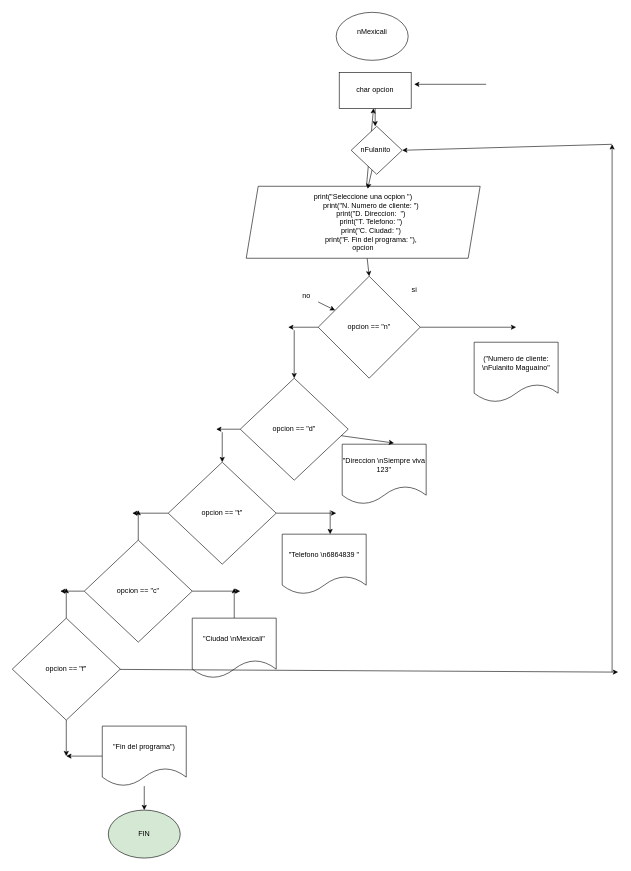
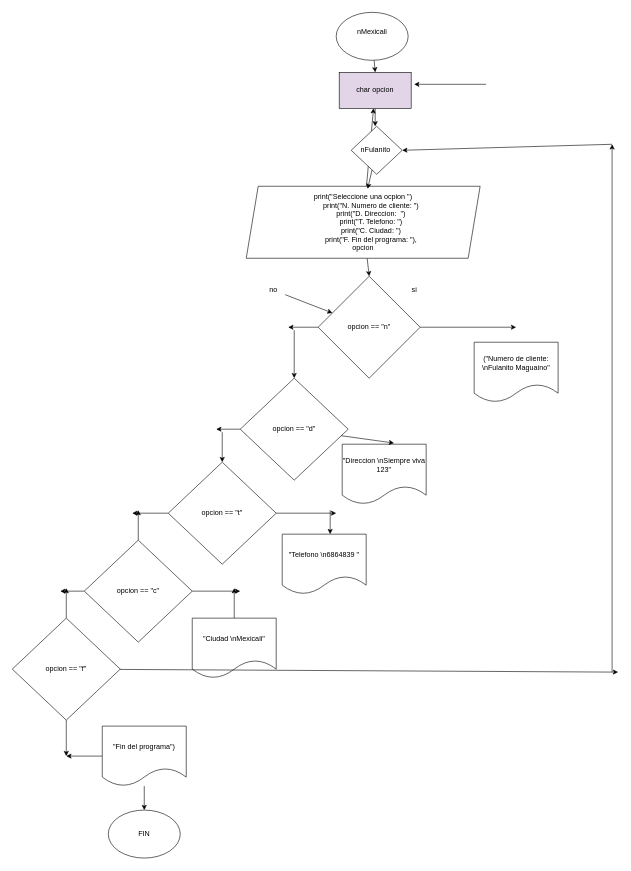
none -> (375, 64)
(375, 90) -> (375, 90)
(306, 296) -> (273, 290)
(144, 834) -> (144, 834)
